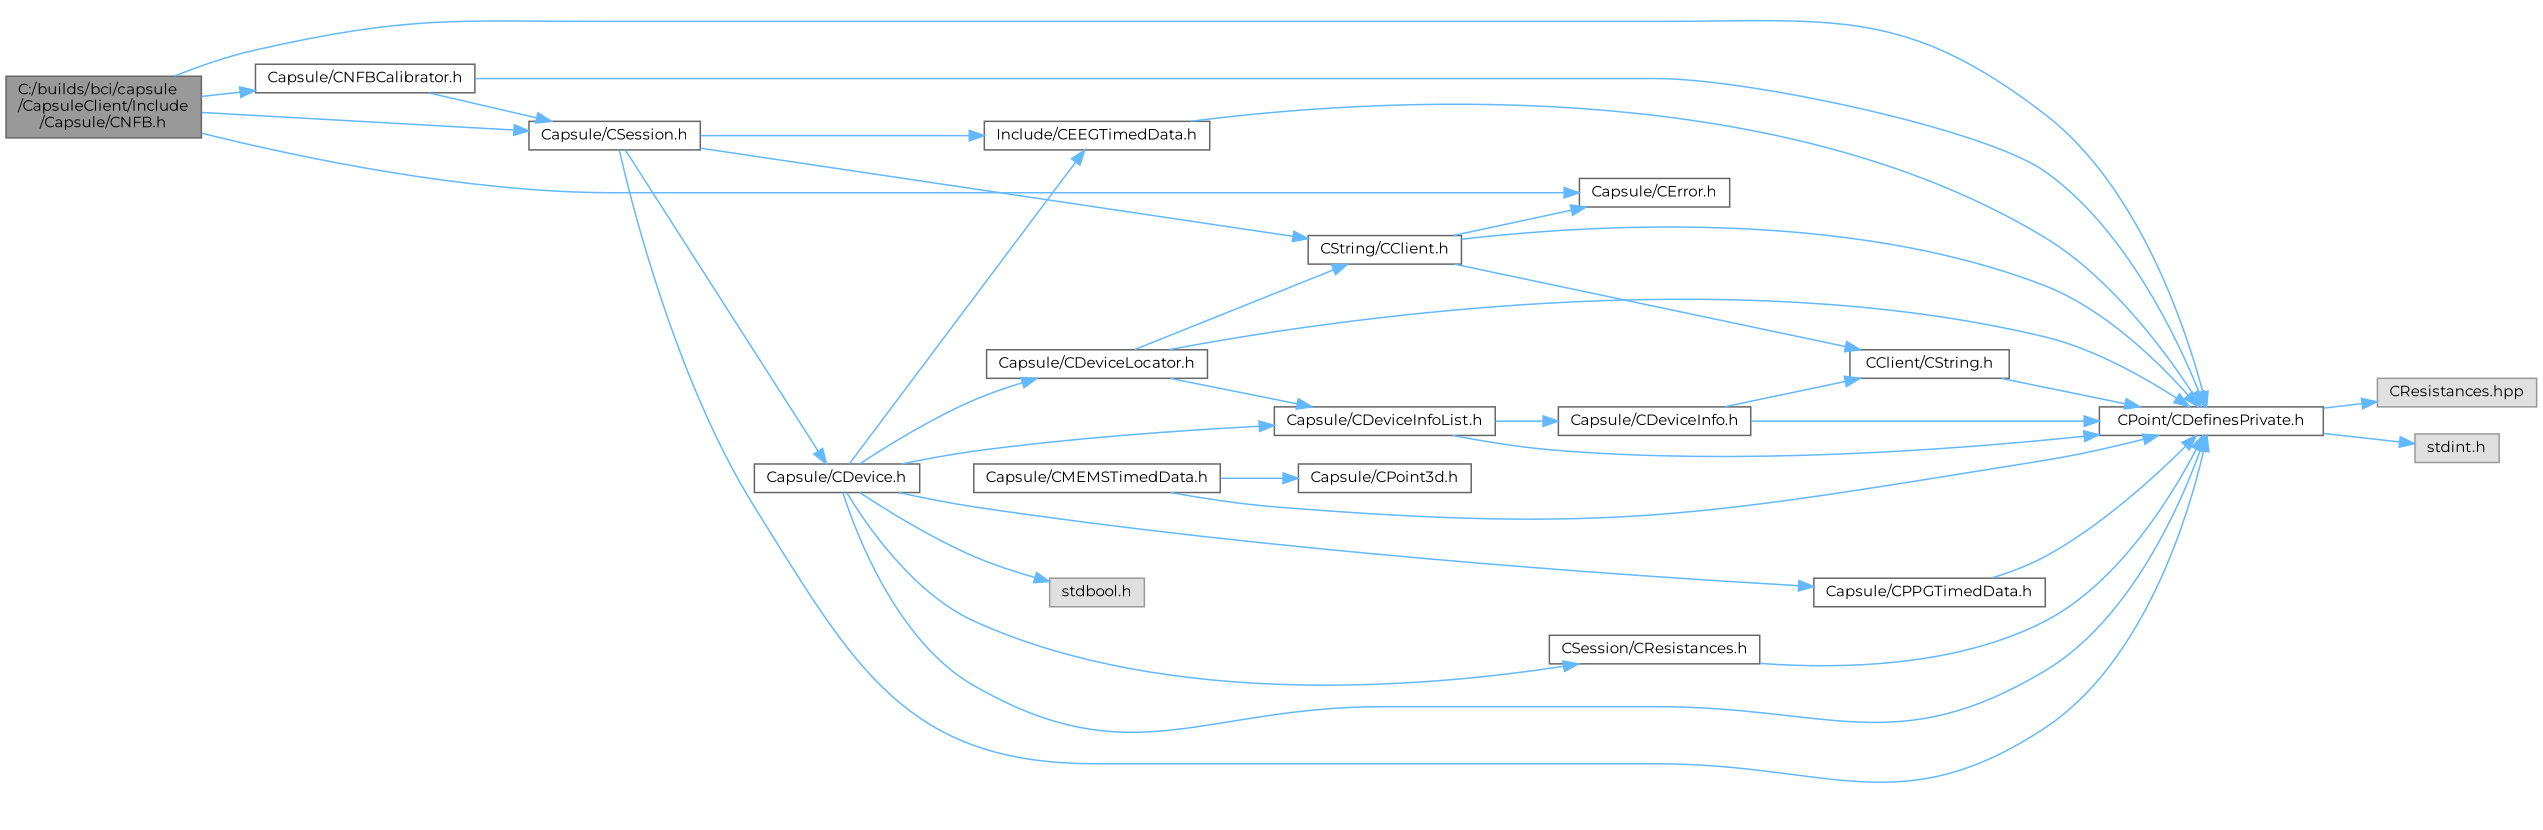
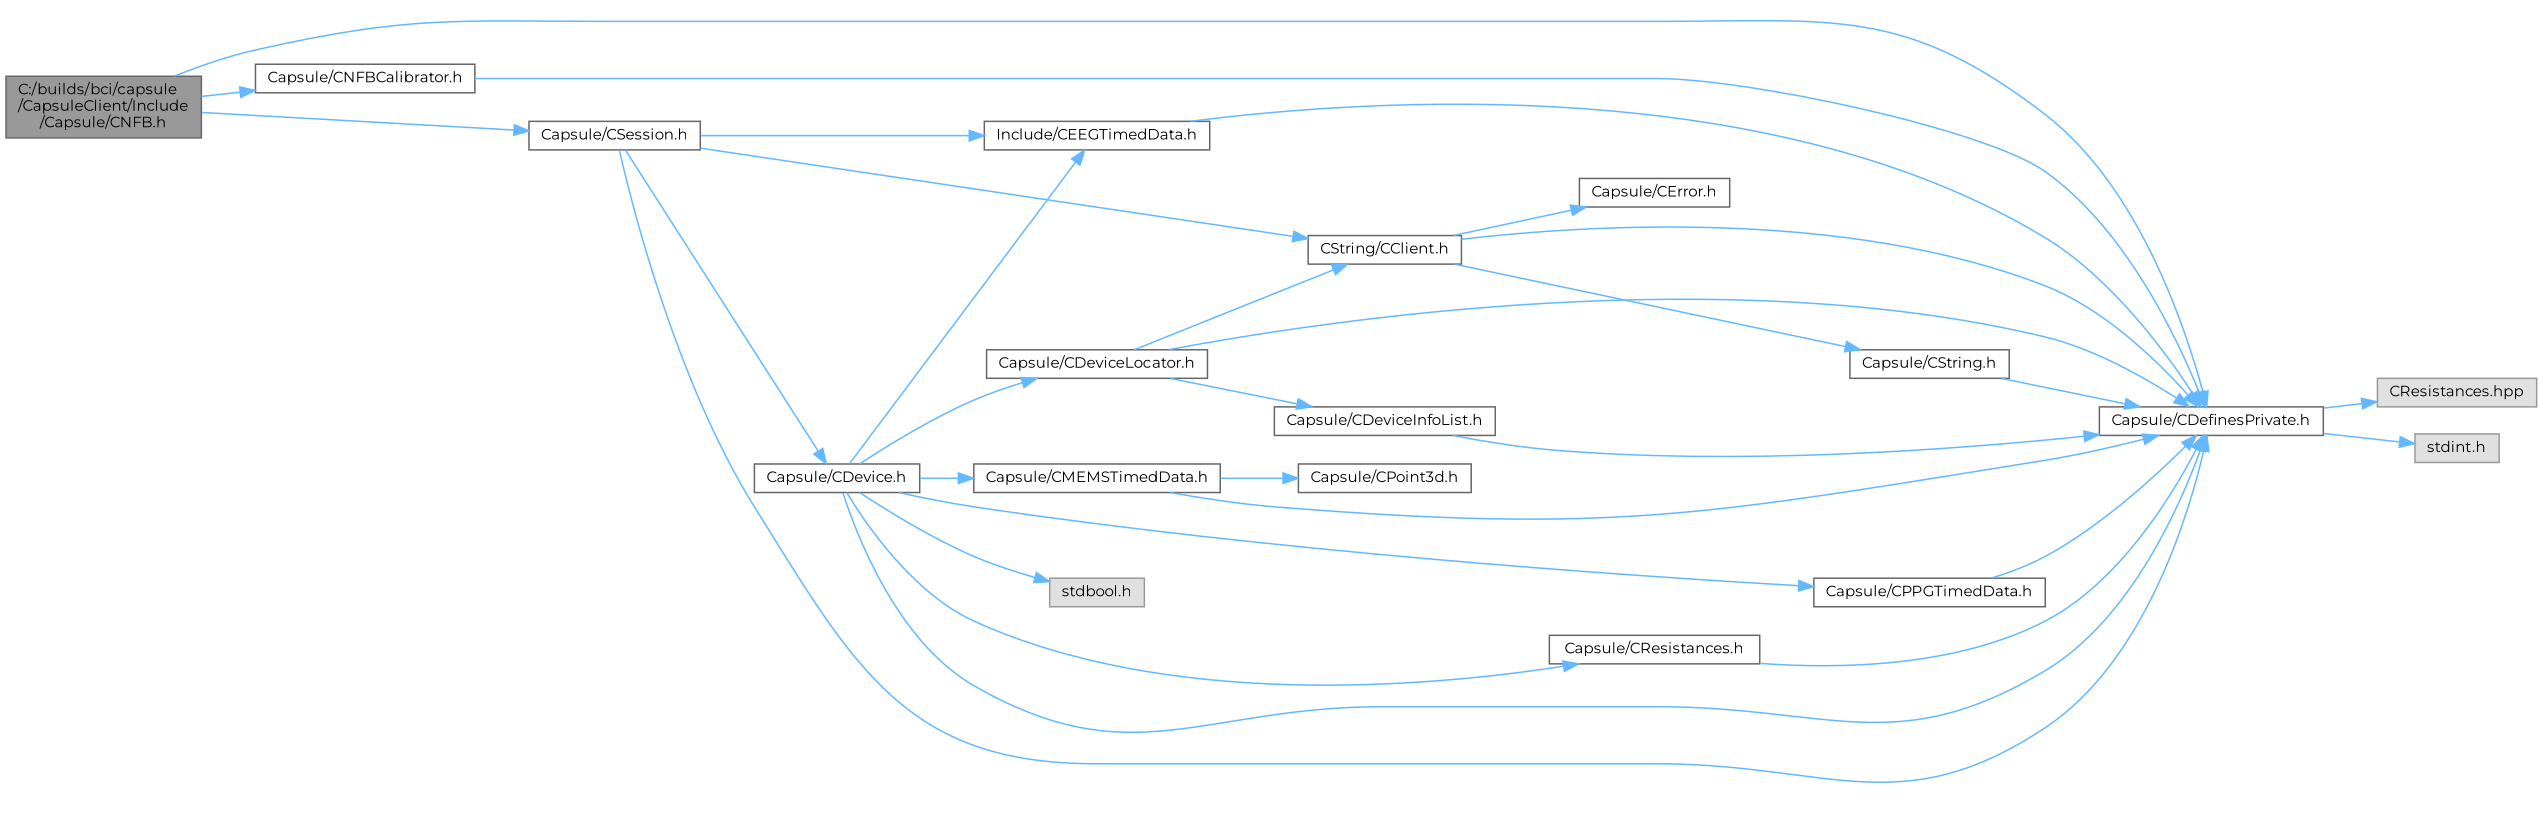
(483, 105) -> none
(880, 193) -> none
(1930, 364) -> (1930, 364)
(1655, 421) -> none
(2211, 421) -> (2211, 421)
(1080, 439) -> (939, 478)
(1655, 650) -> (1655, 650)
